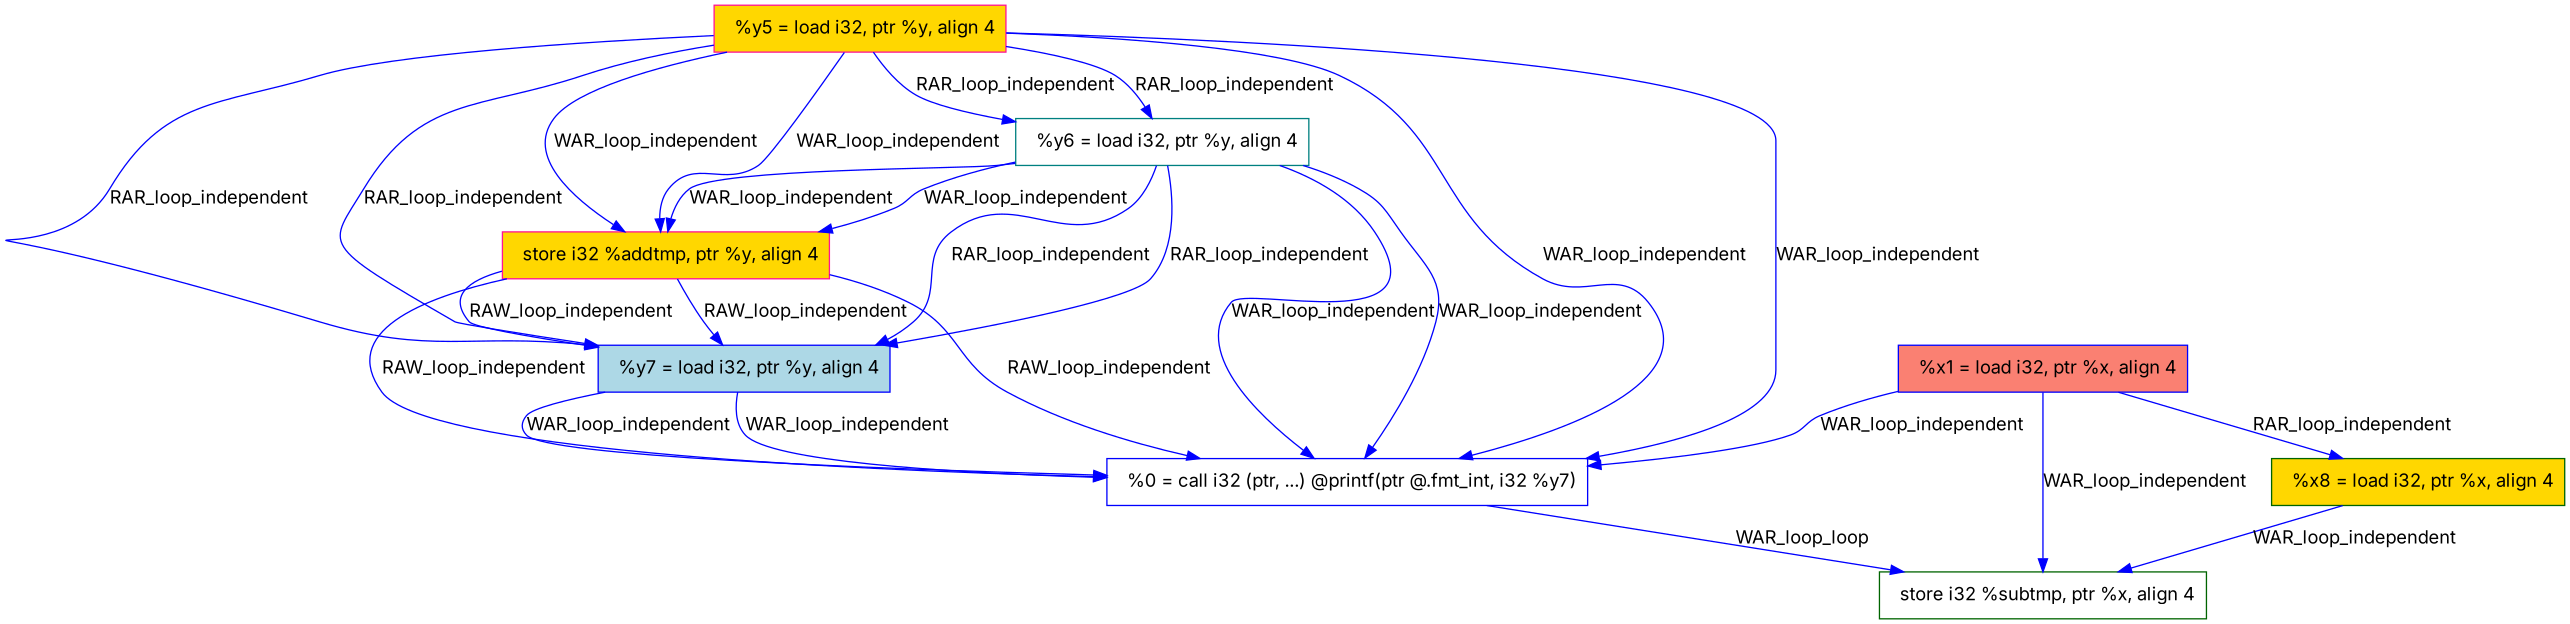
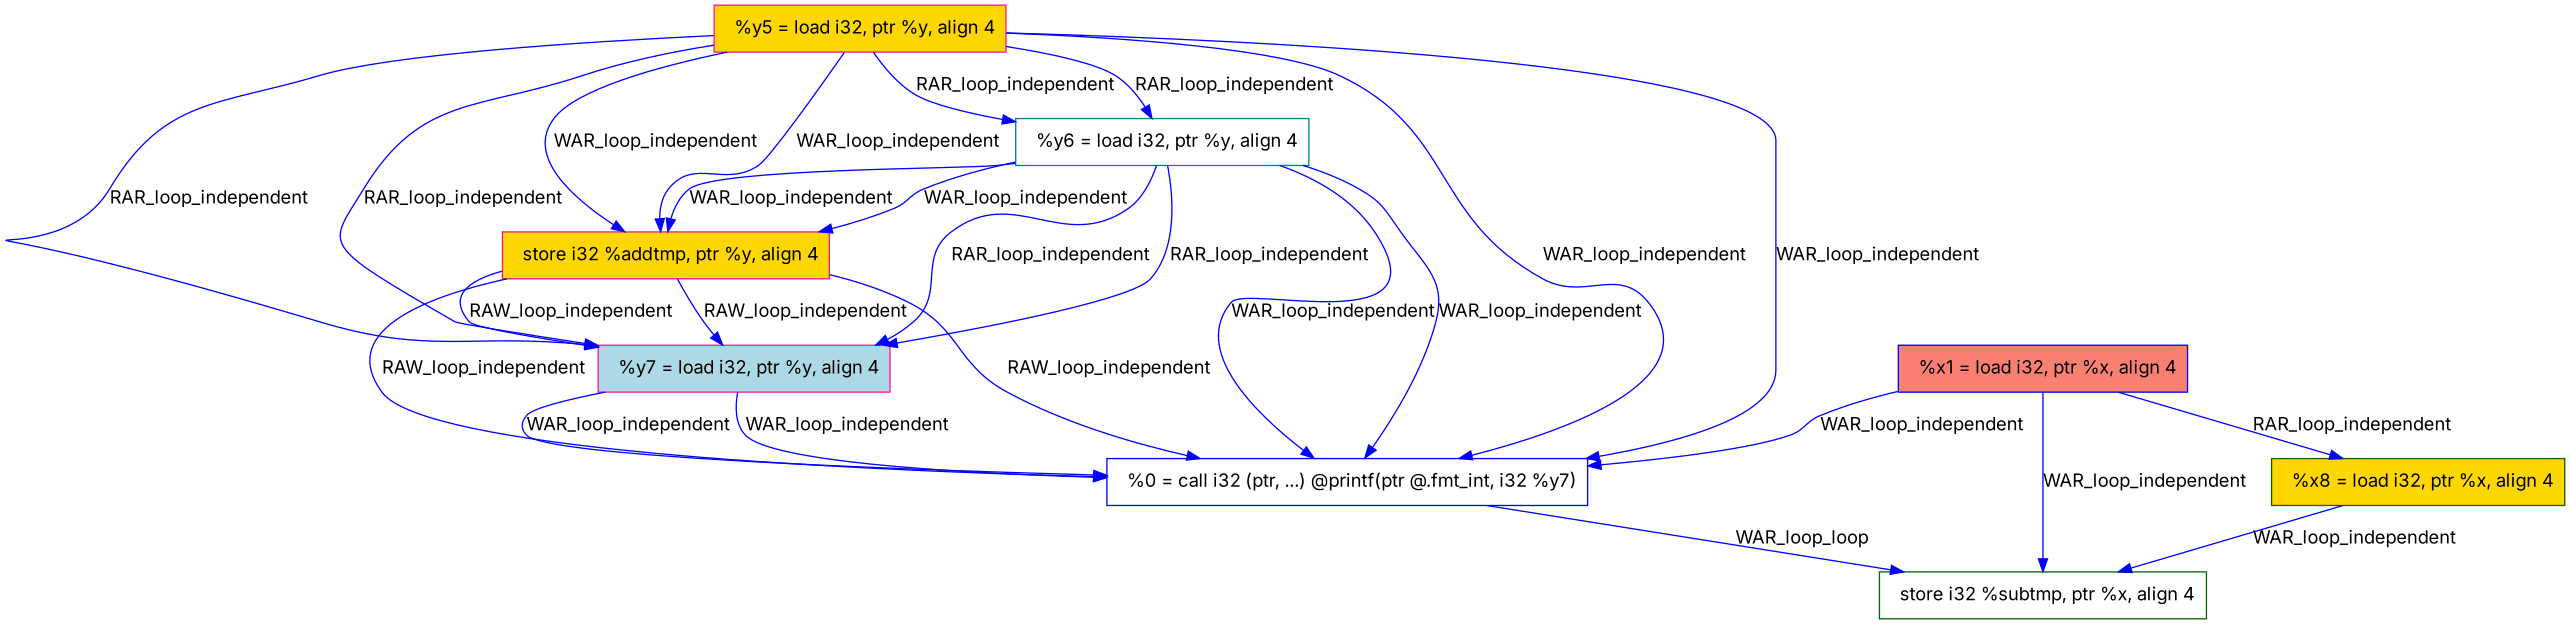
(744, 369) -> (744, 369)
